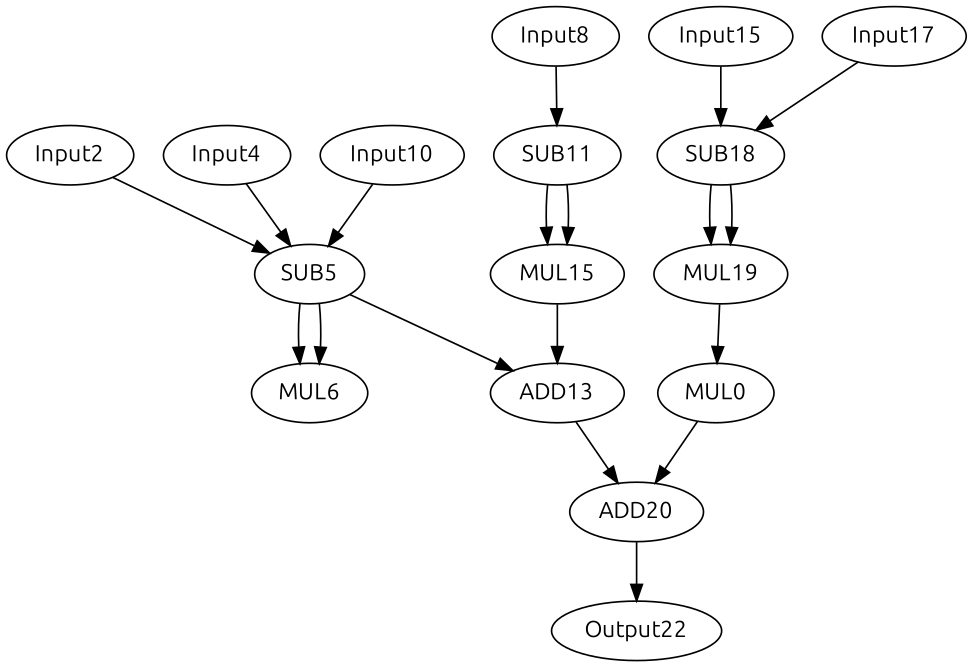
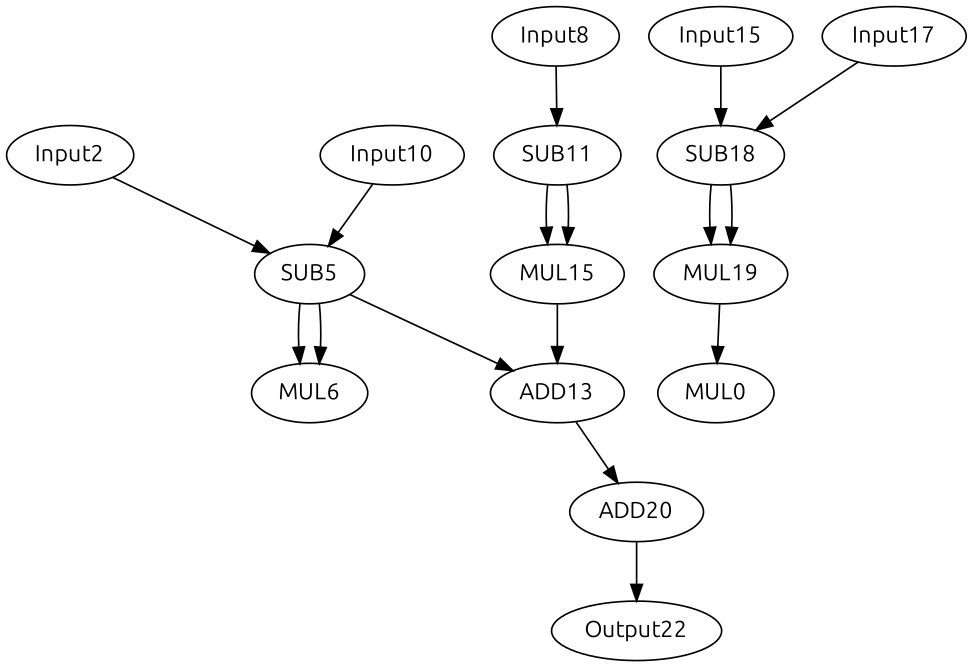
(227, 155) -> none
(681, 445) -> none
